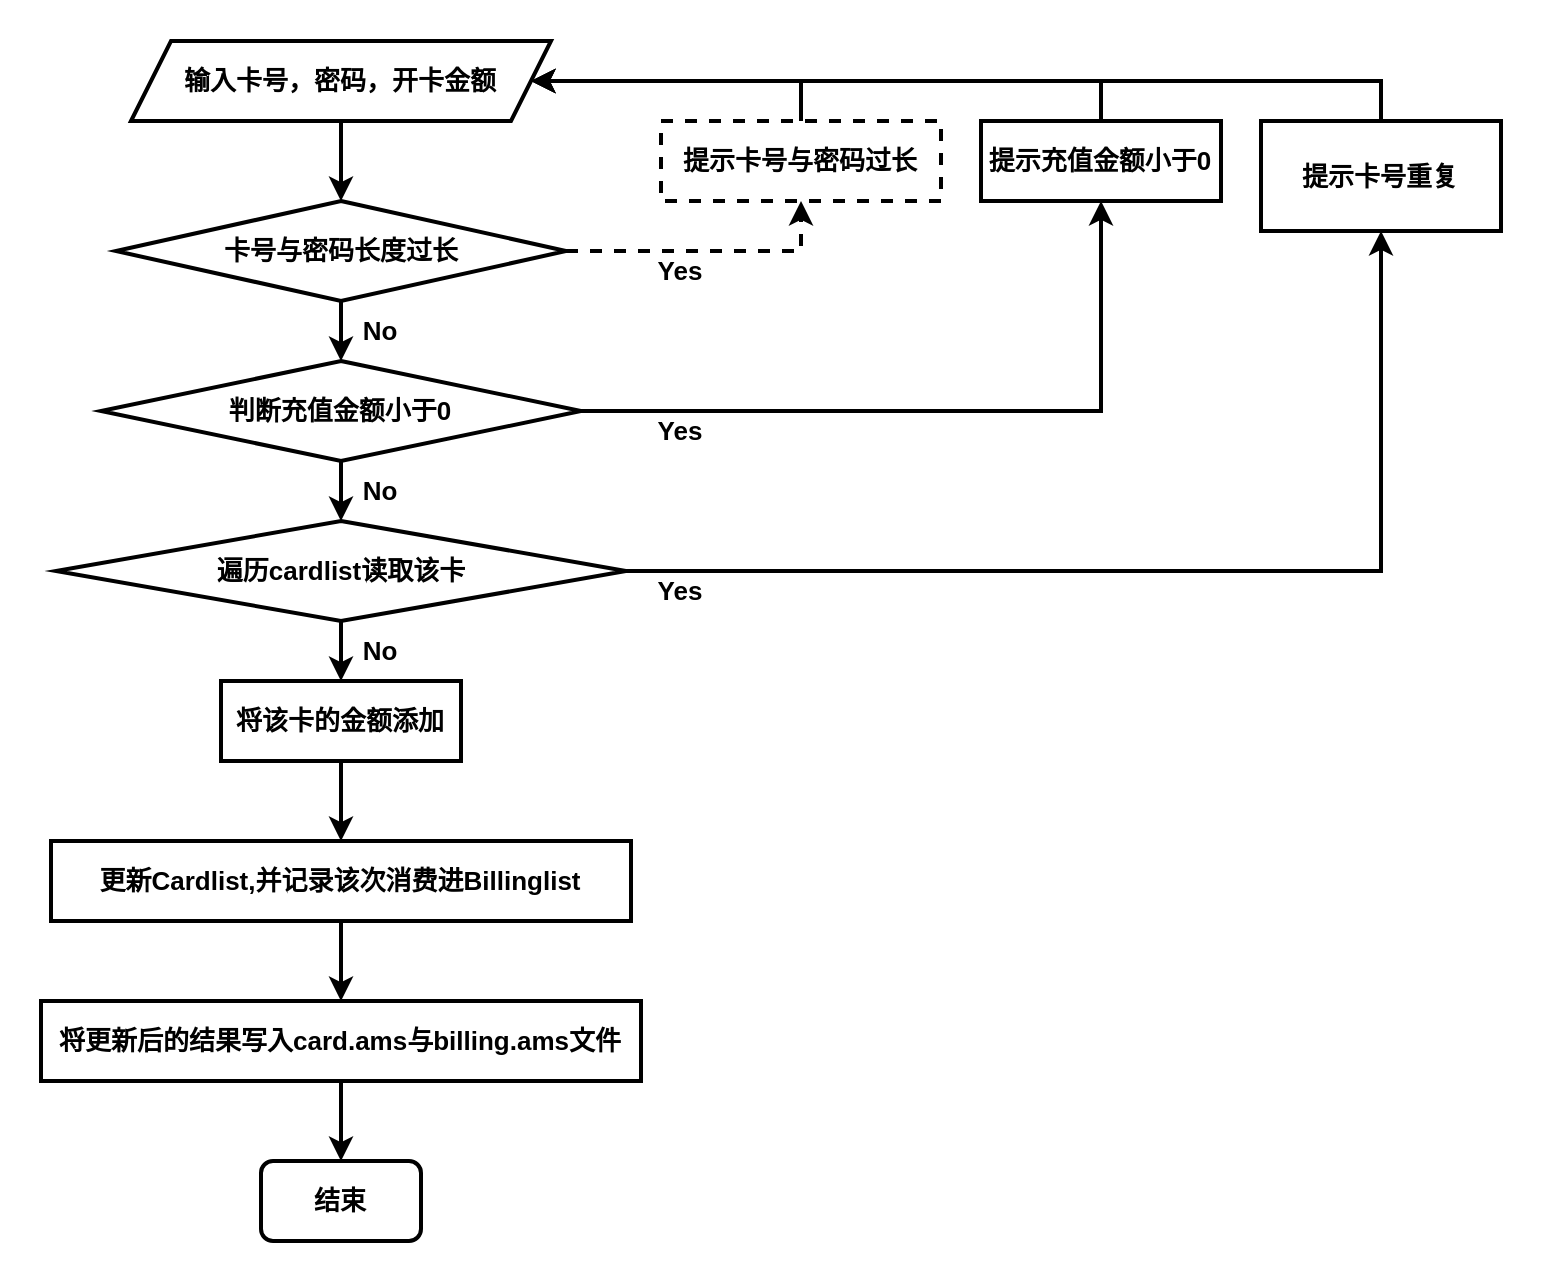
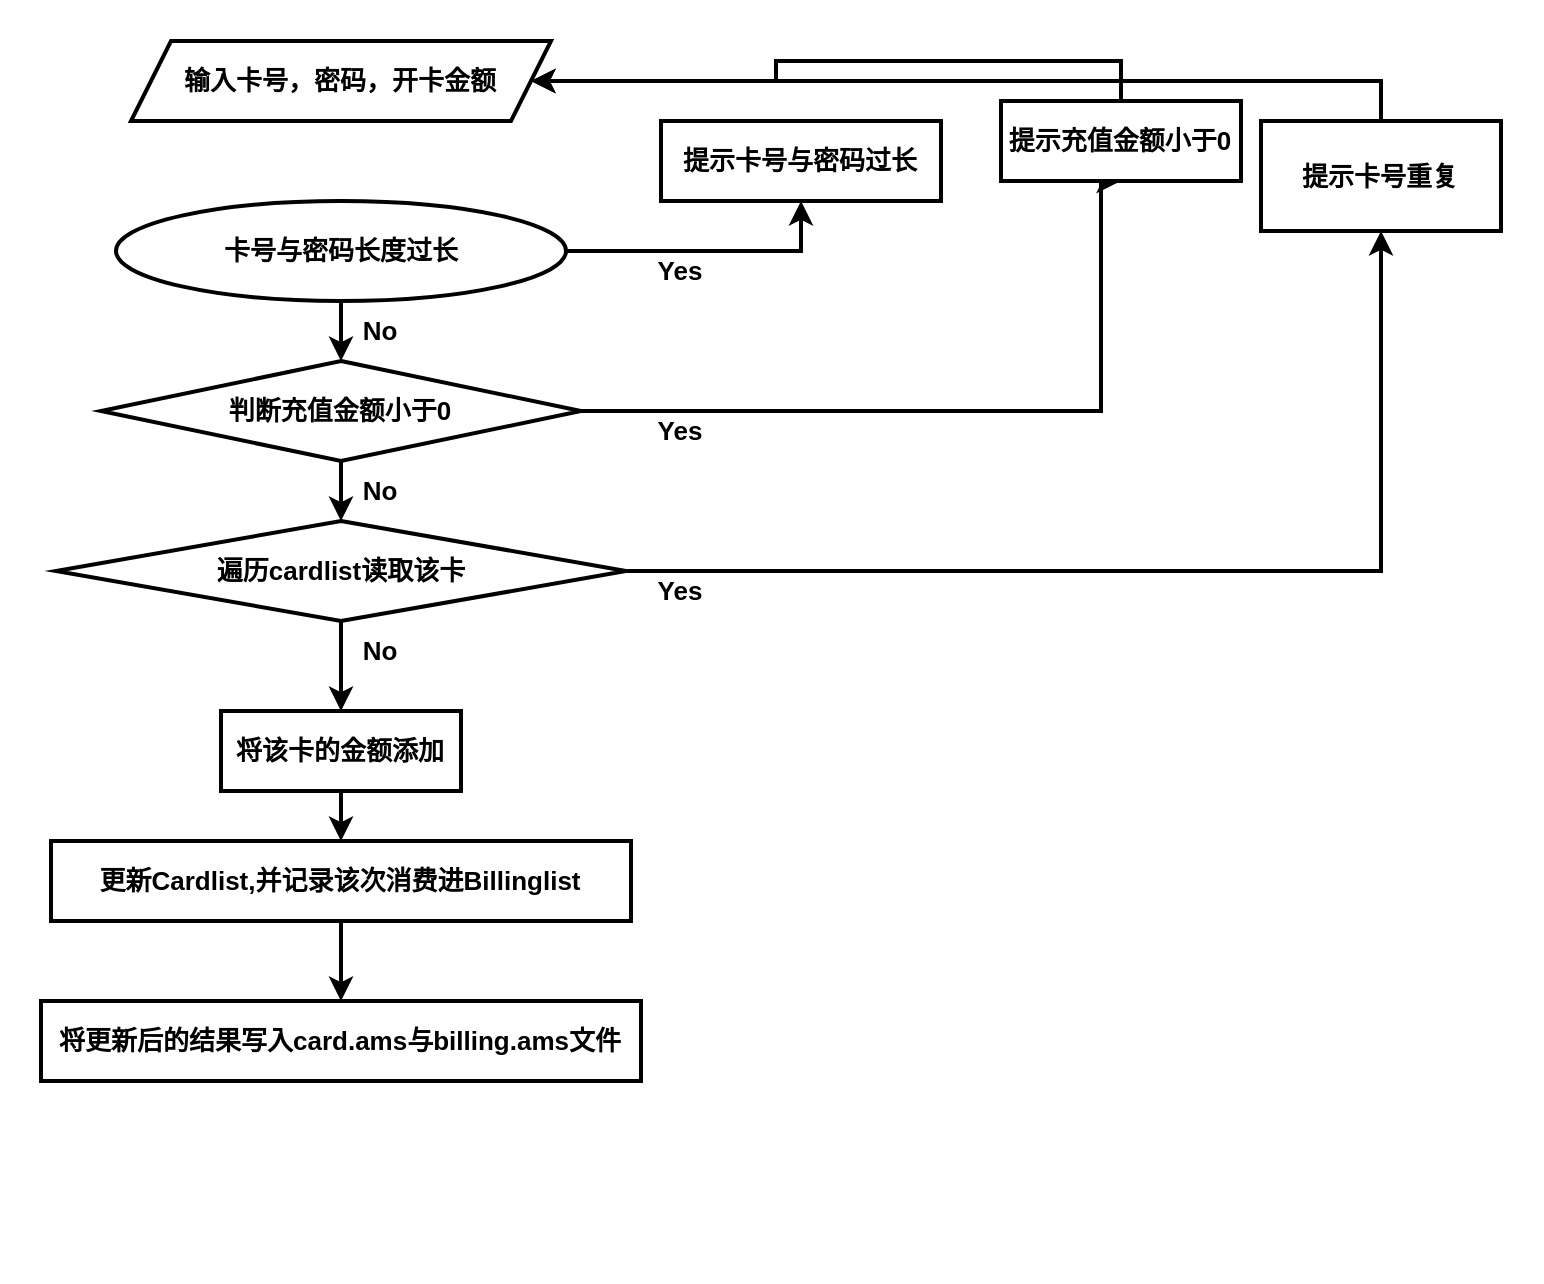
(801, 103) -> none
(341, 152) -> none
(801, 161) -> (801, 161)
(1101, 161) -> (1121, 141)
(341, 251) -> (341, 251)
(578, 251) -> (578, 251)
(341, 721) -> (341, 751)
(341, 1112) -> none
(341, 1201) -> none
